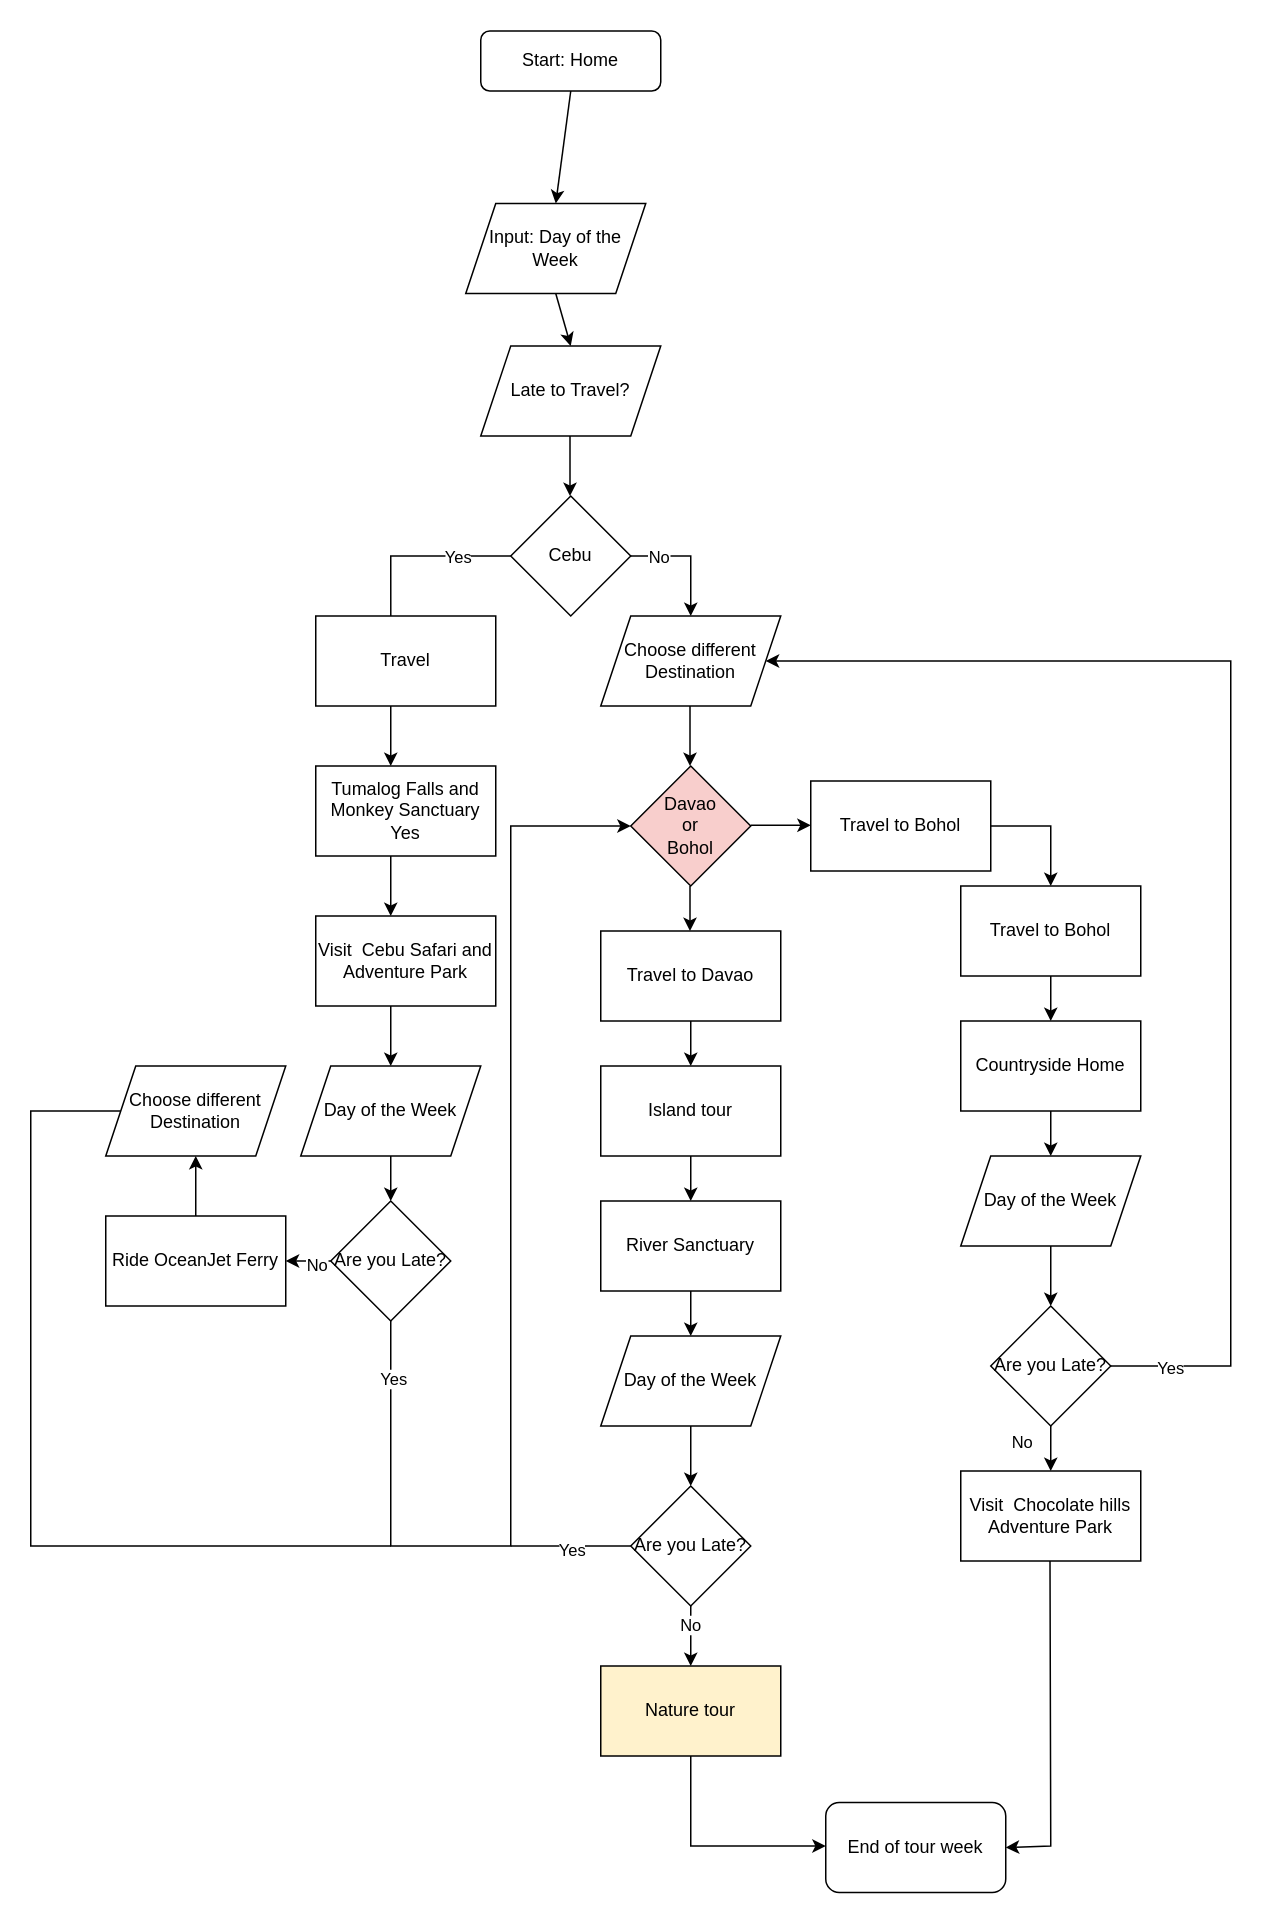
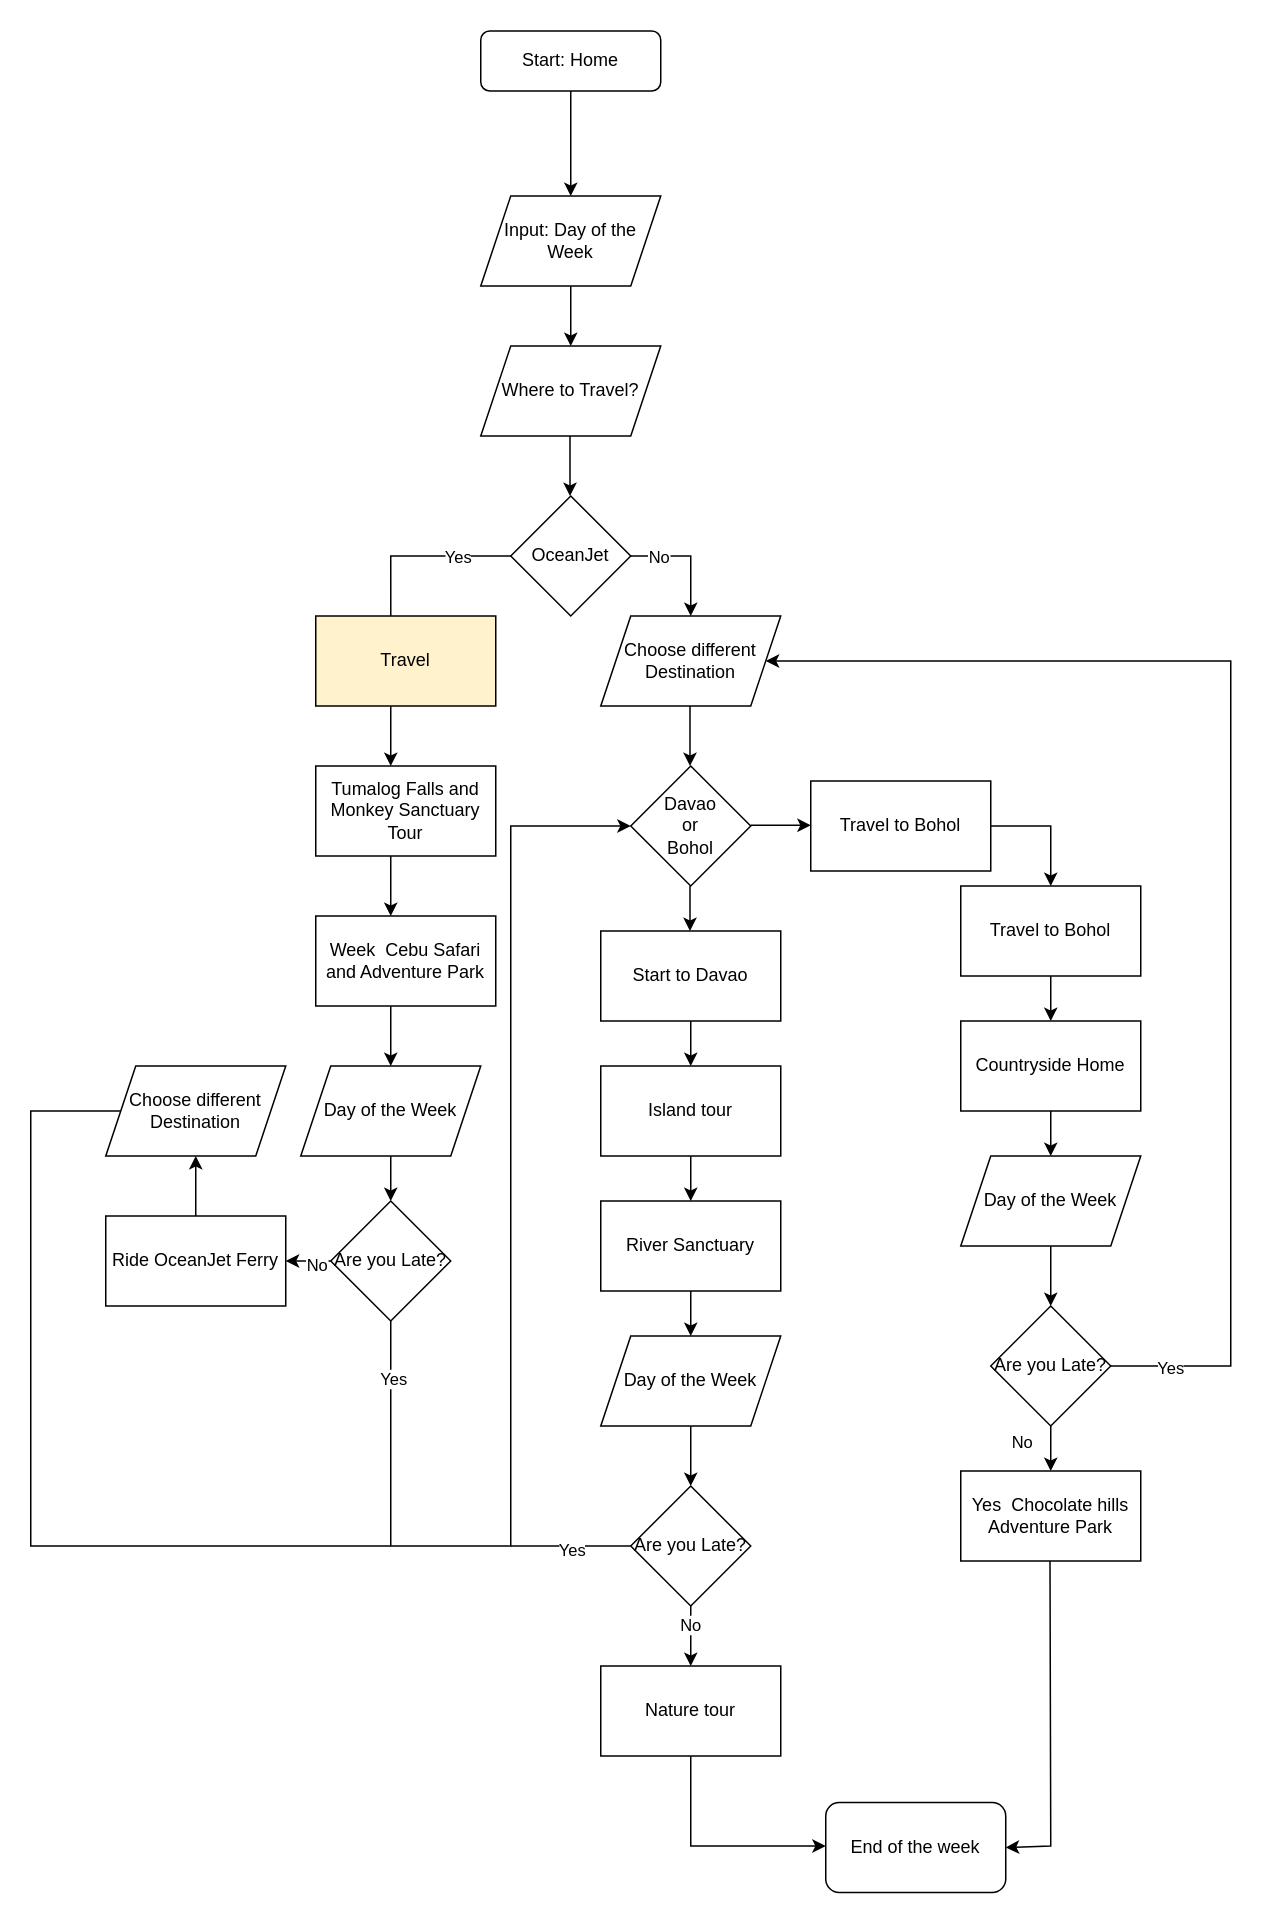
(556, 248) -> (571, 241)
(571, 391) -> (571, 391)
(571, 556) -> (571, 556)
(406, 661) -> (406, 661)
(406, 811) -> (406, 811)
(691, 826) -> (691, 826)
(406, 961) -> (406, 961)
(691, 976) -> (691, 976)
(1051, 1516) -> (1051, 1516)
(691, 1711) -> (691, 1711)
(916, 1847) -> (916, 1847)
